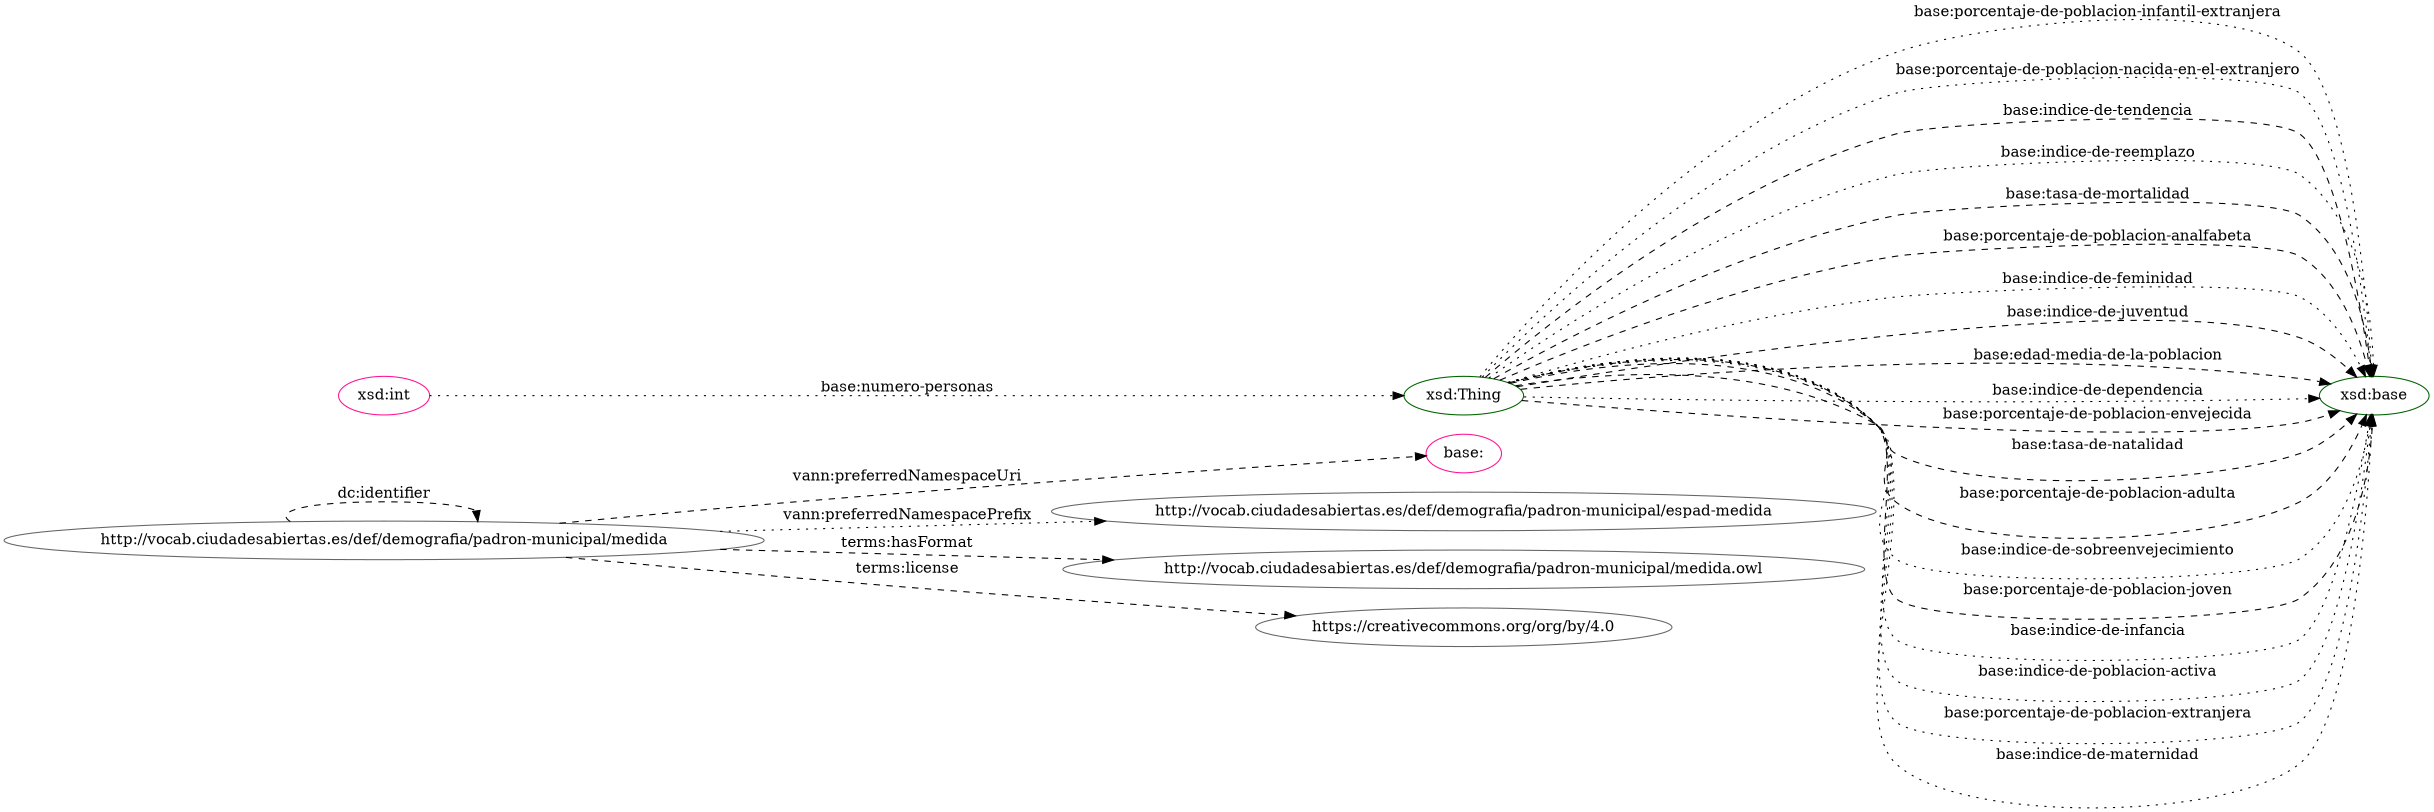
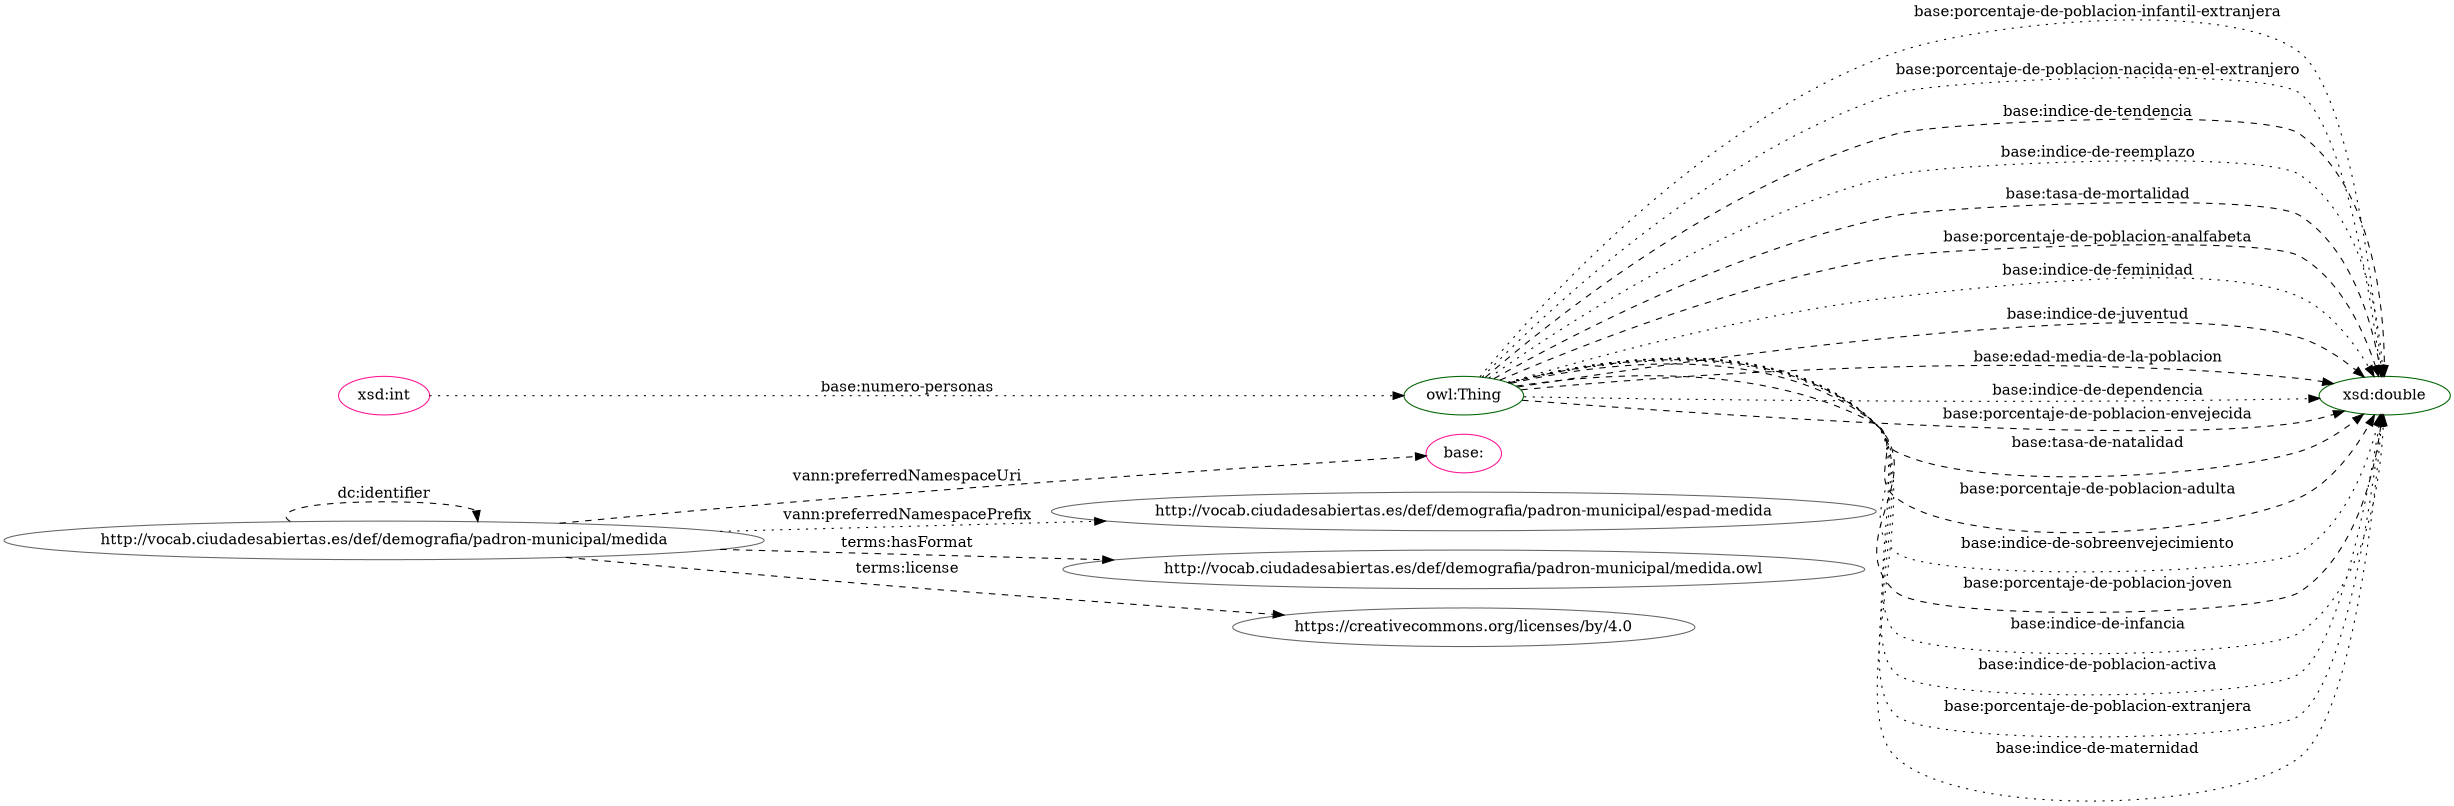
(1464, 396) -> (1464, 396)
(2374, 396) -> (2385, 396)
(1464, 627) -> (1464, 627)
